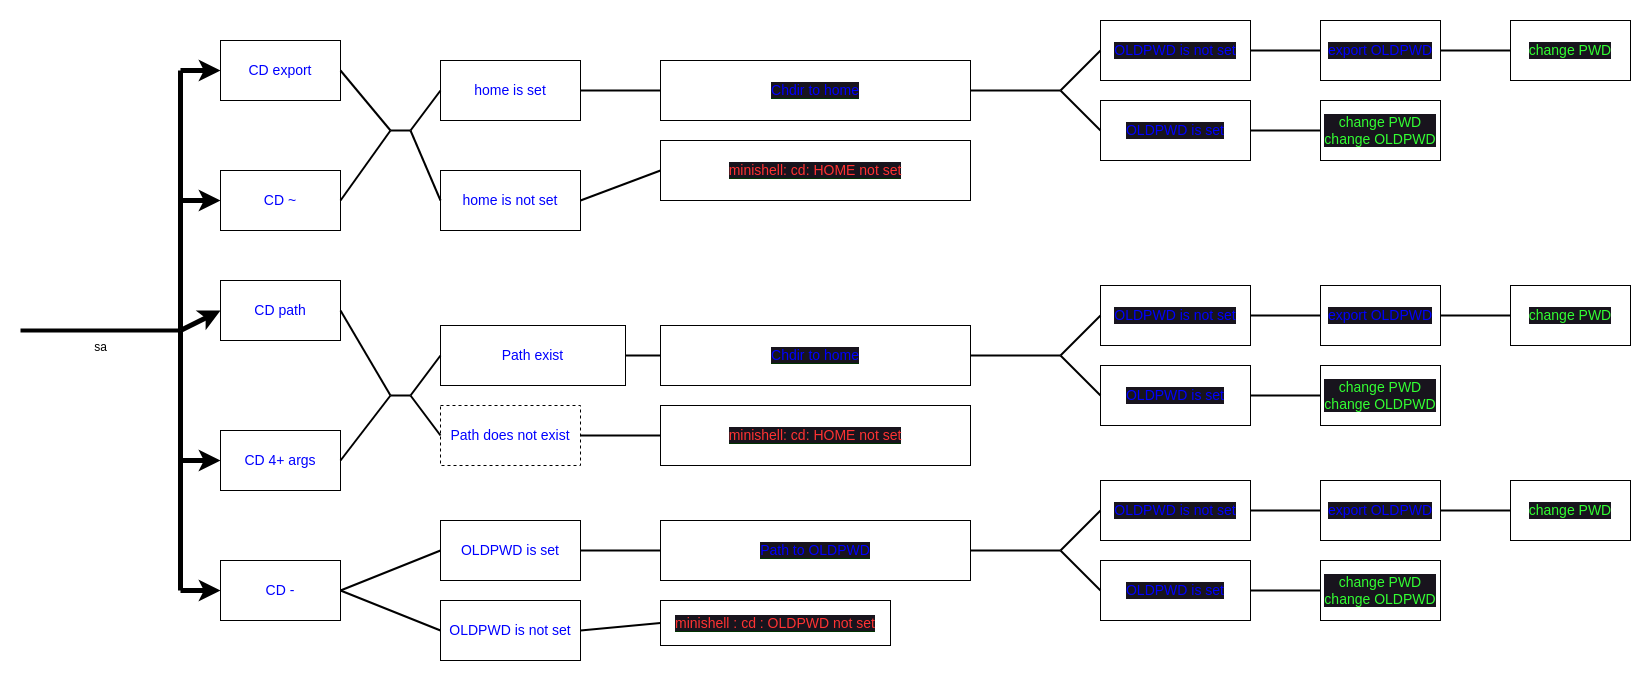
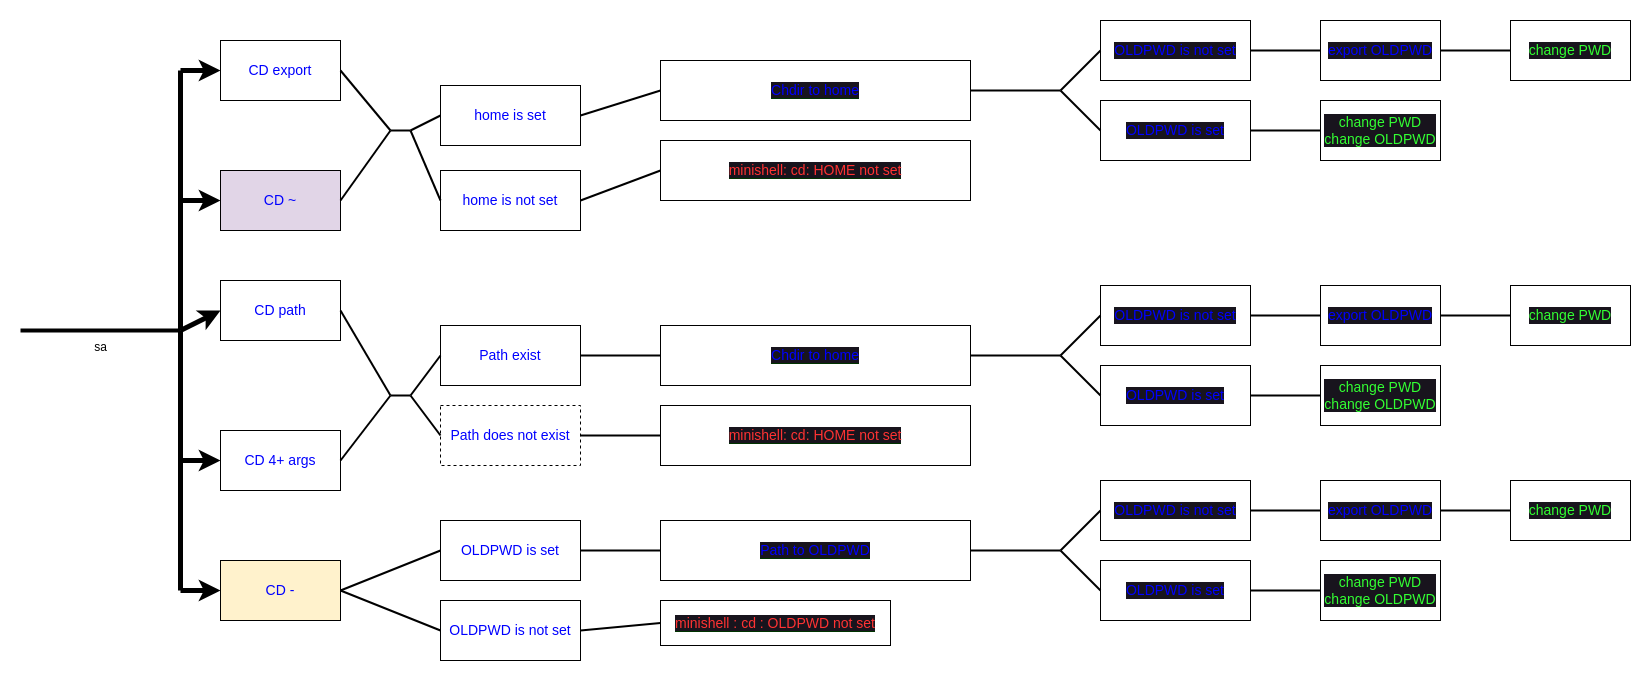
(511, 91) -> (511, 116)
(281, 201) -> (281, 201)
(533, 356) -> (511, 356)
(281, 591) -> (281, 591)
